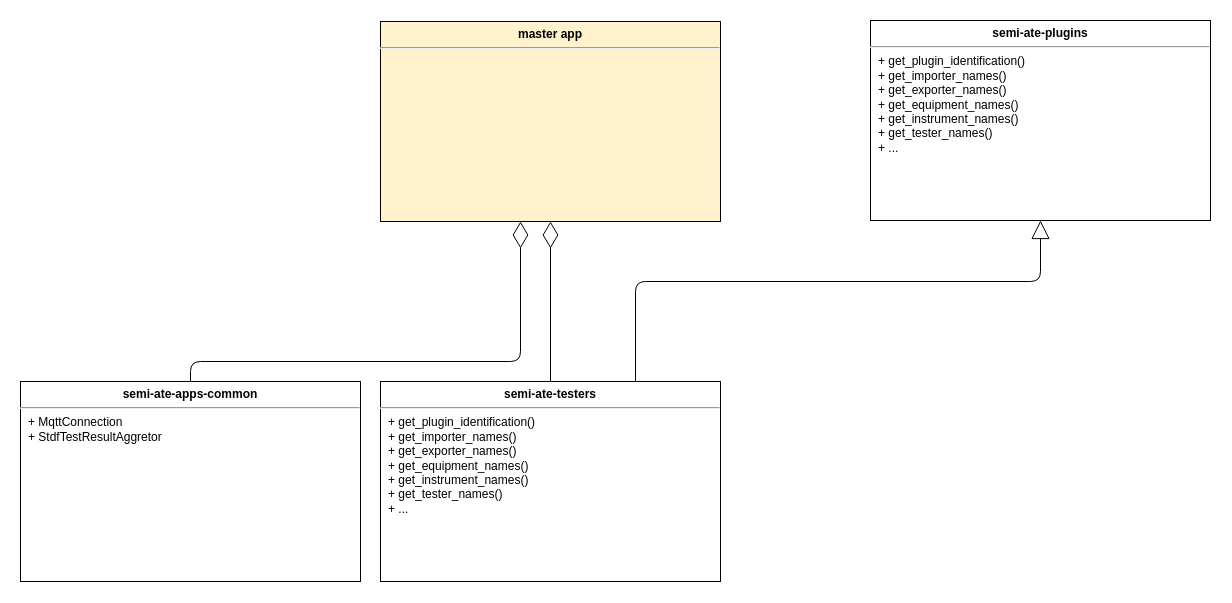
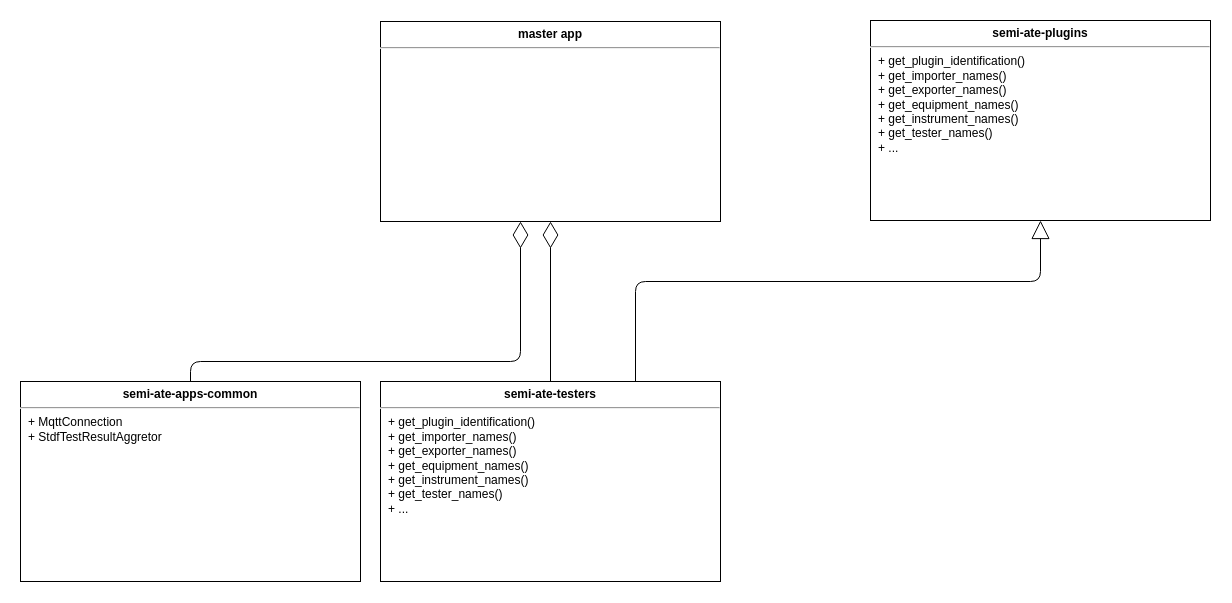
(551, 122) -> (551, 122)
